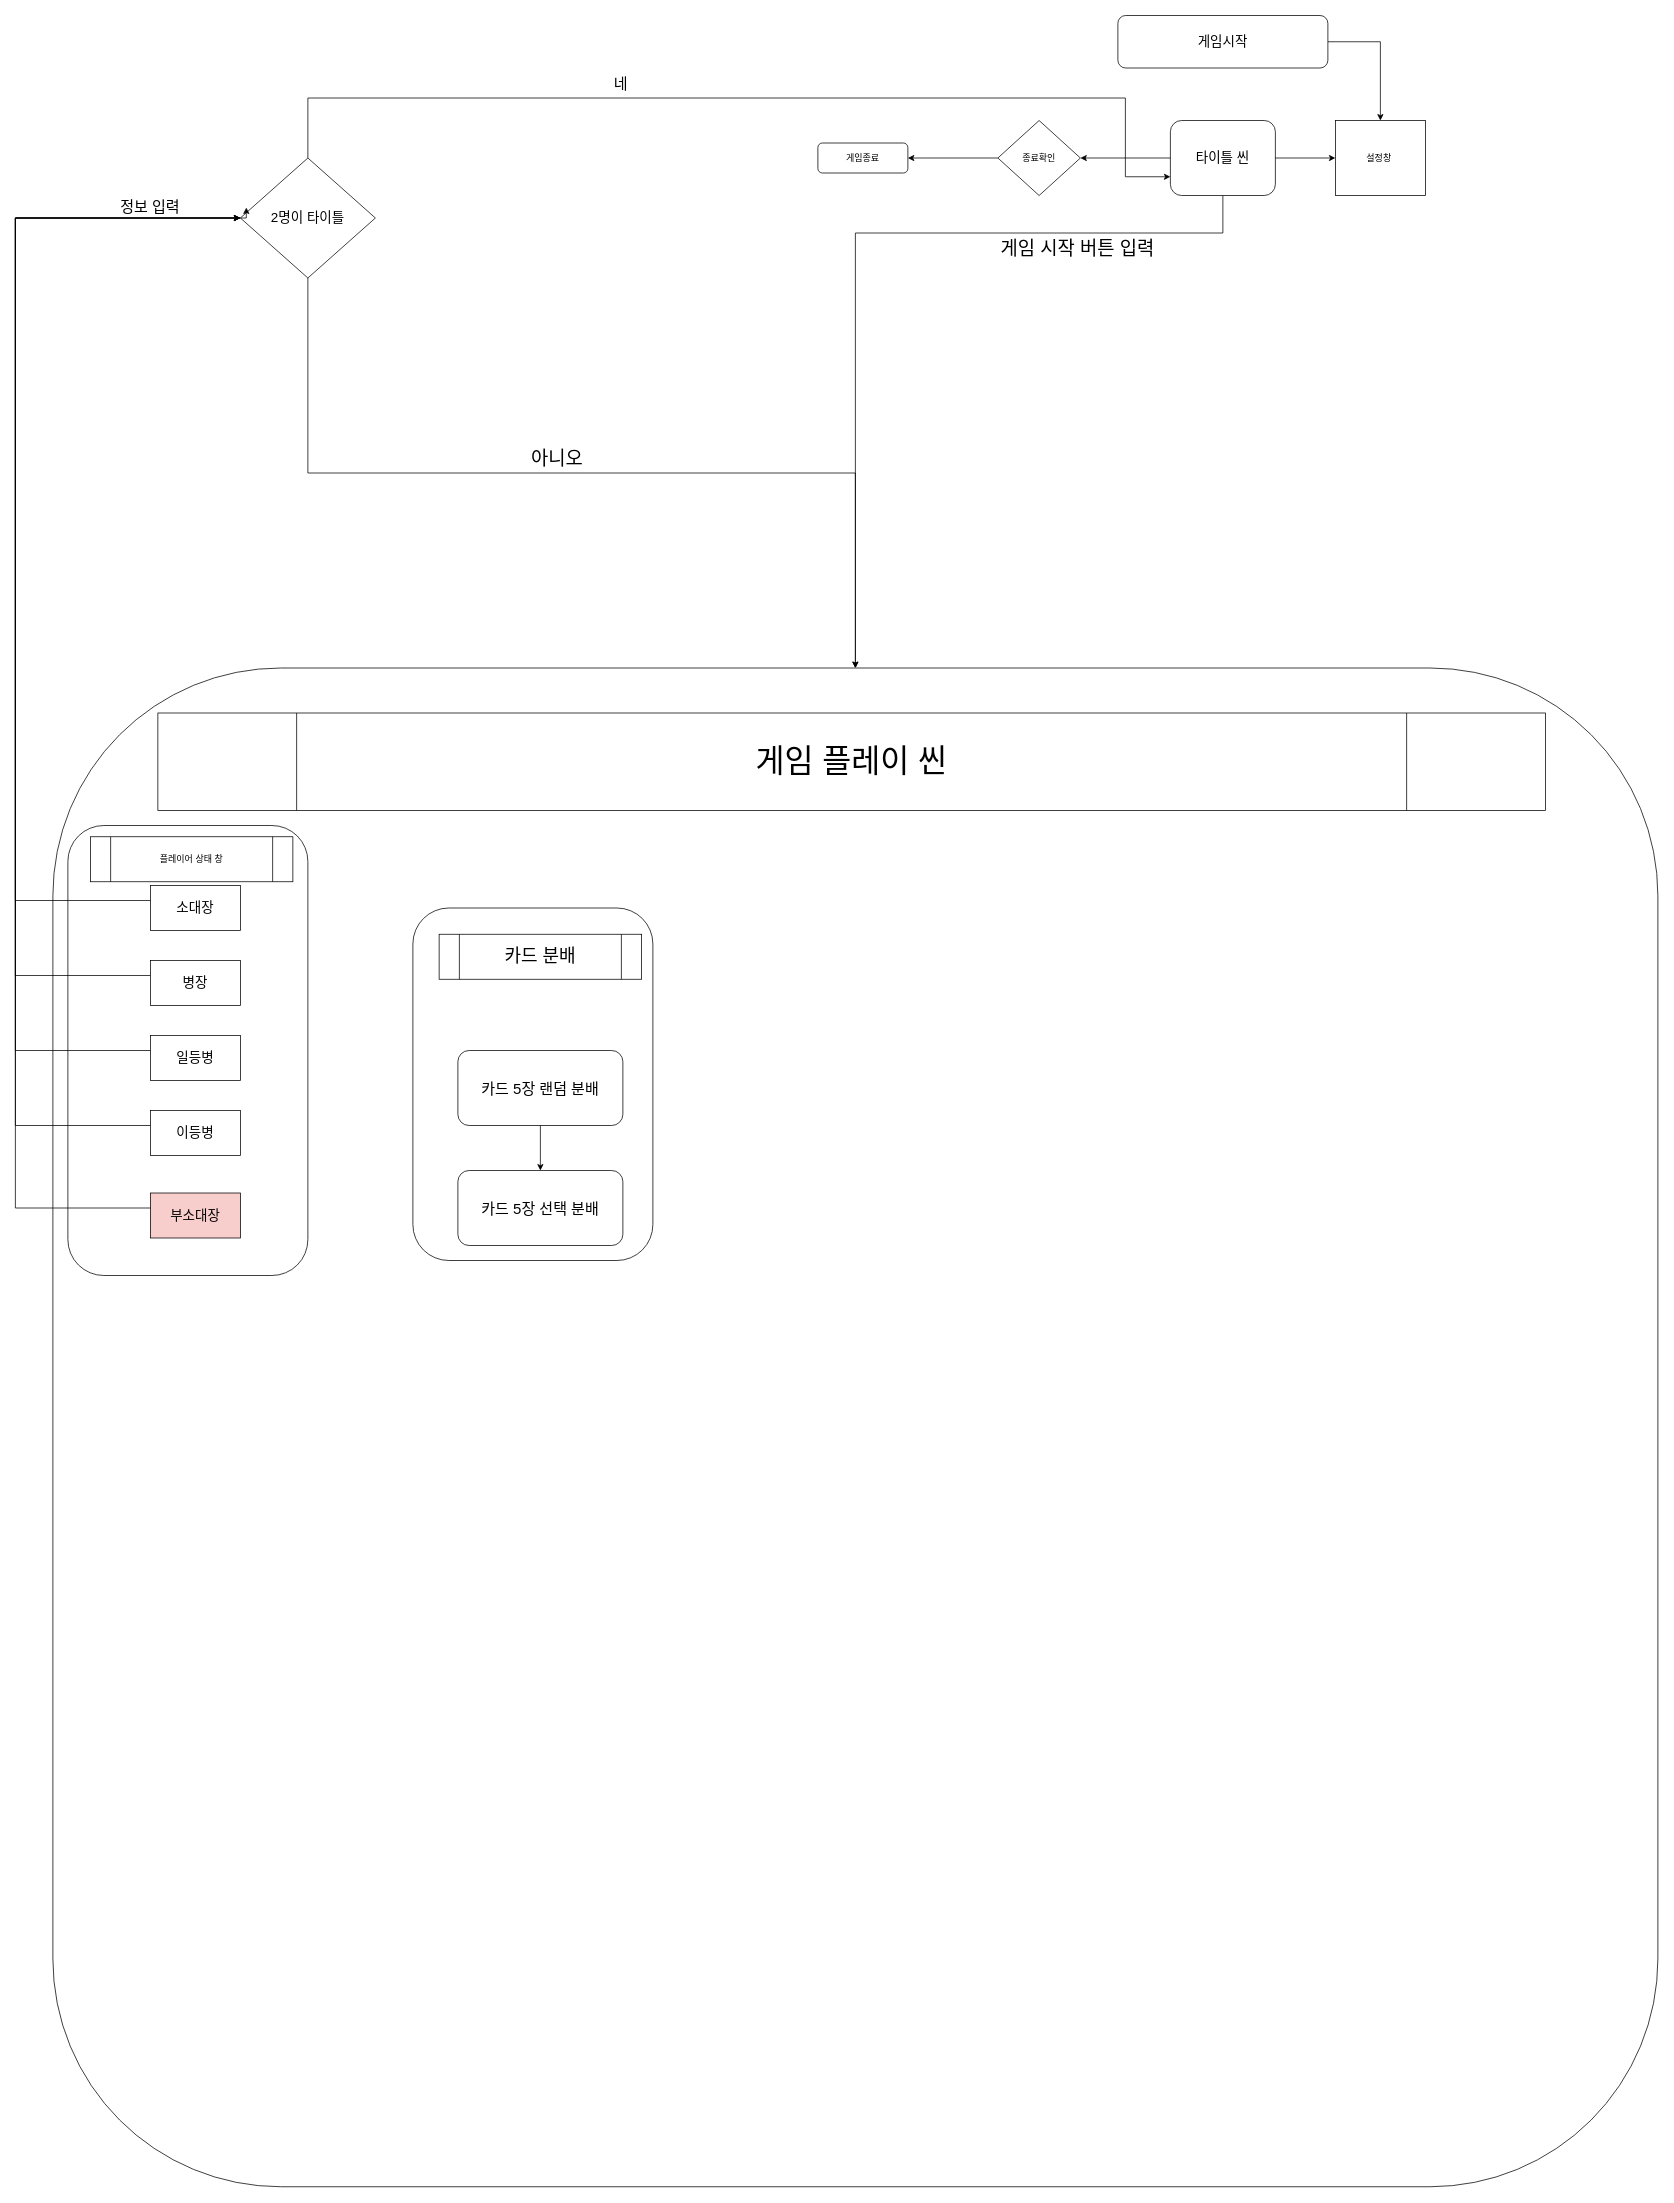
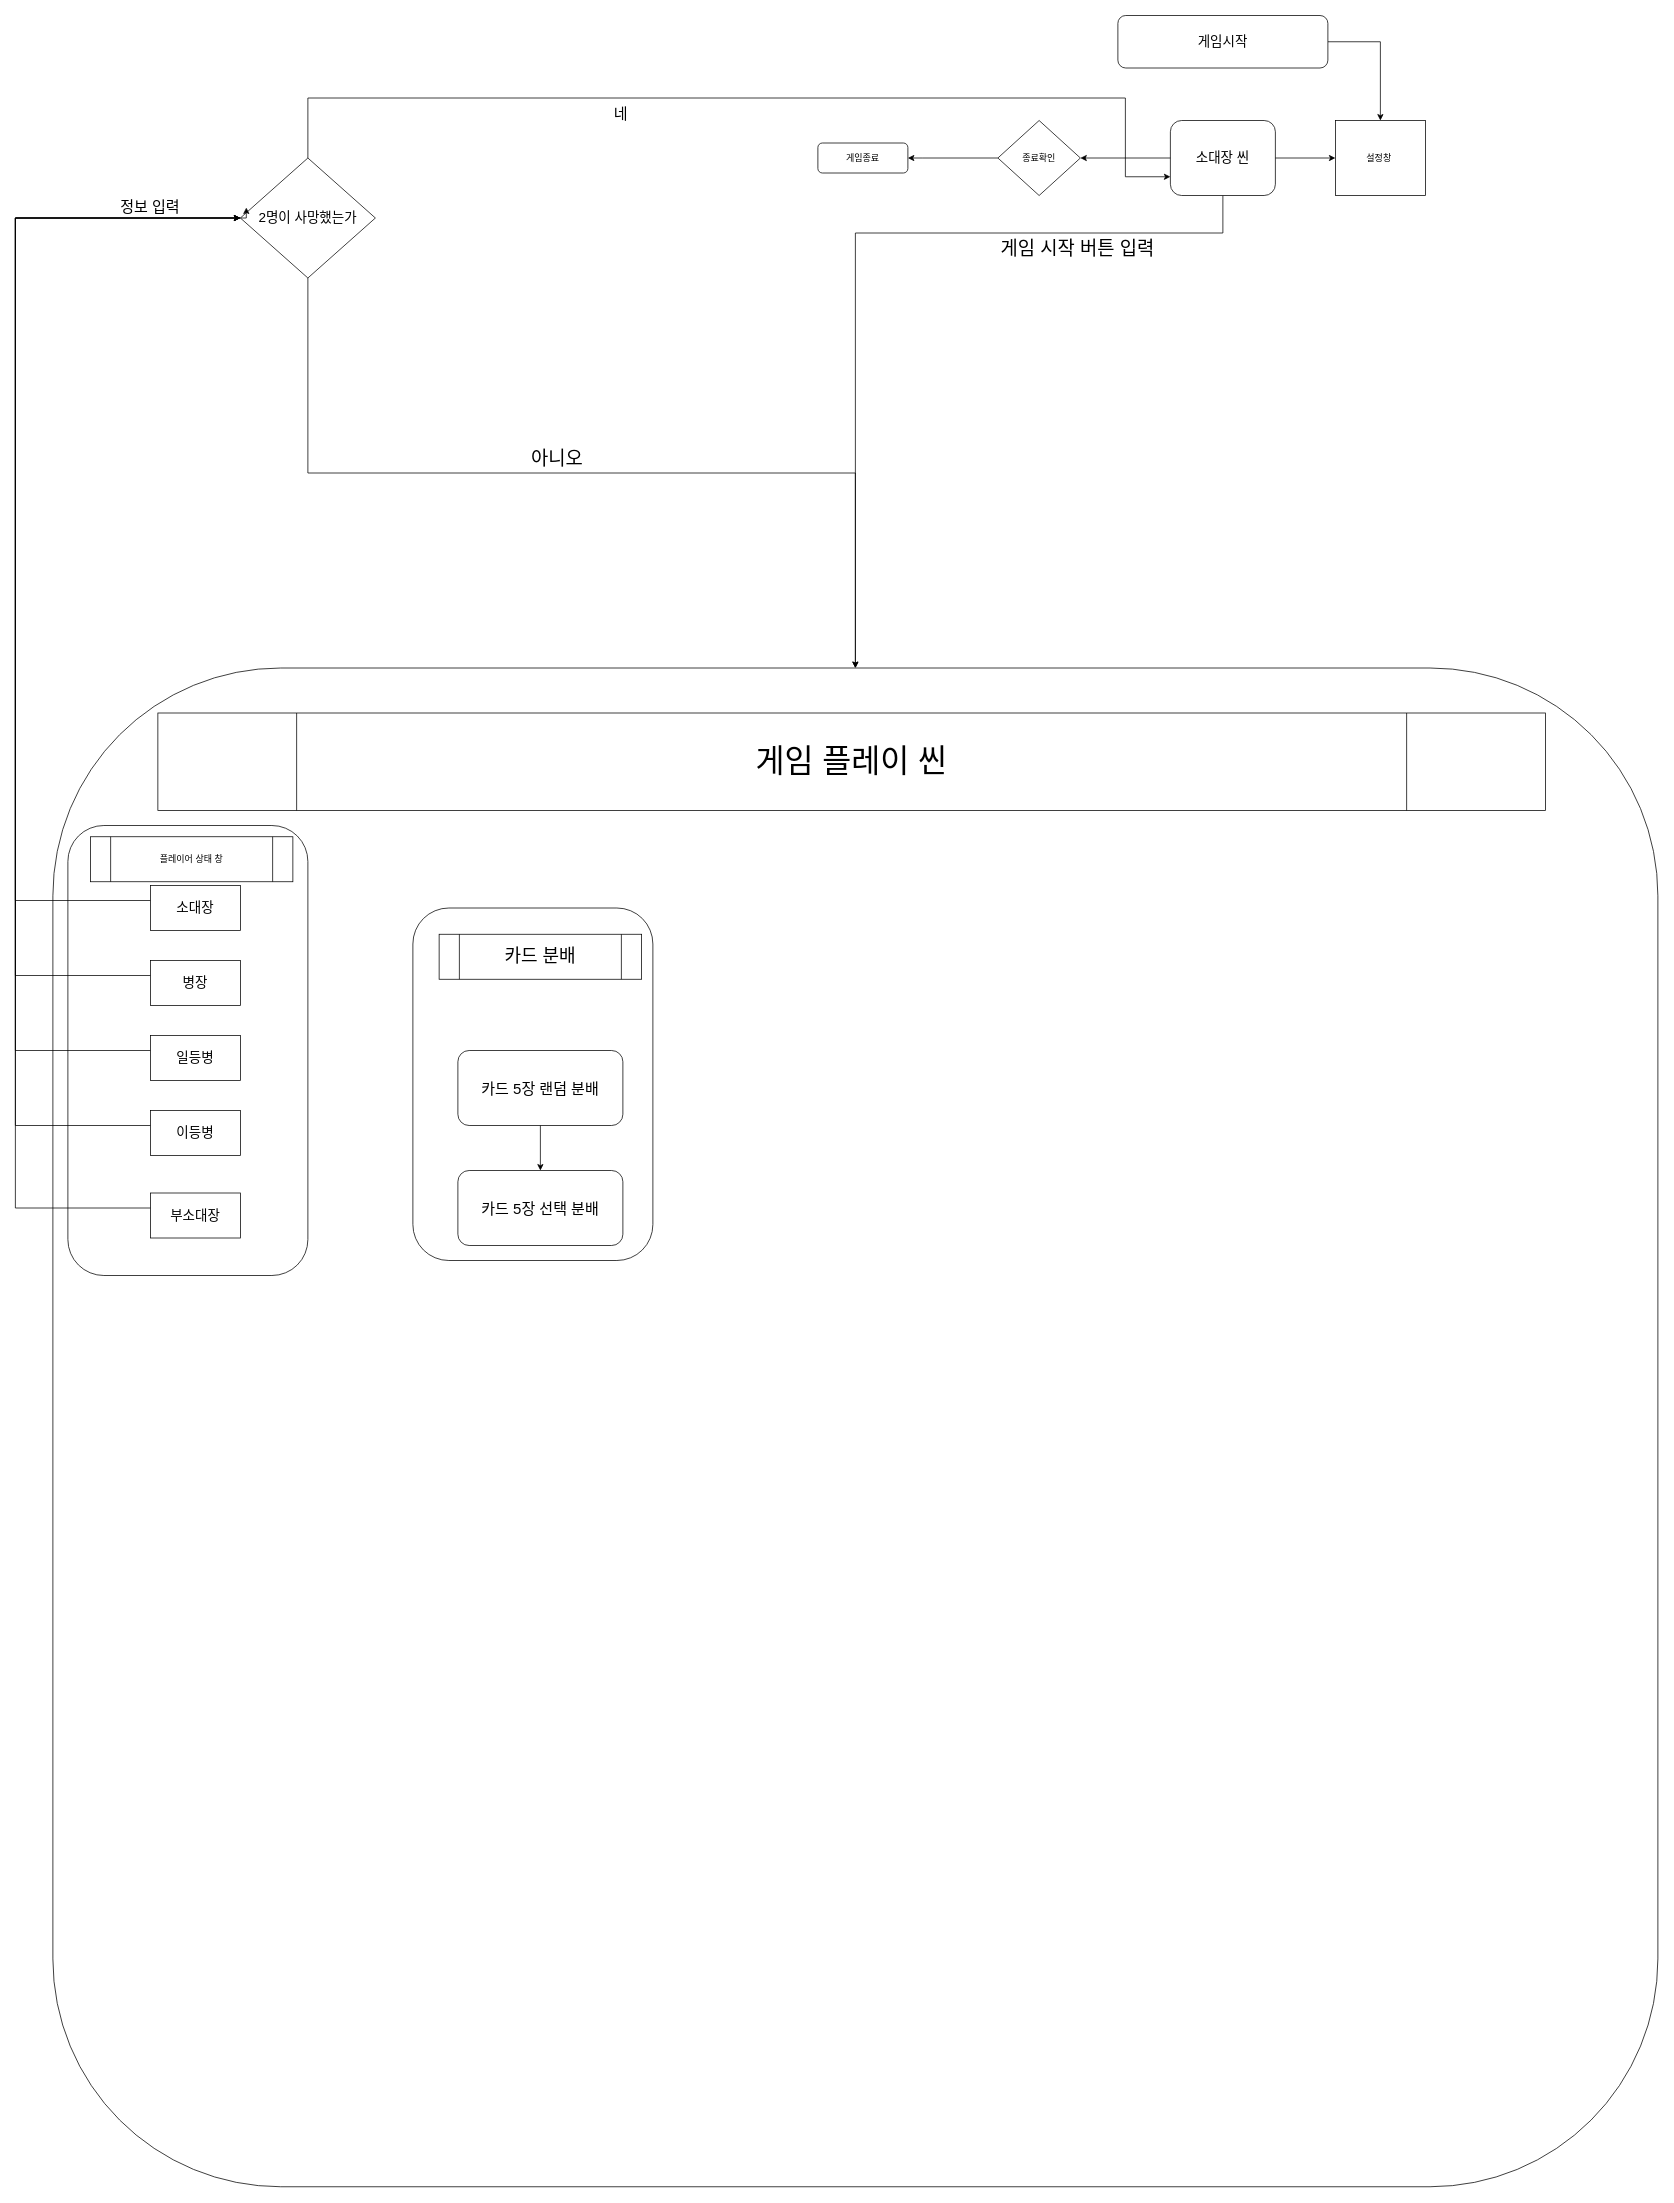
(621, 83) -> (621, 113)
(1223, 158) -> (1223, 158)
(308, 218) -> (308, 218)
(195, 1215) -> (195, 1215)
